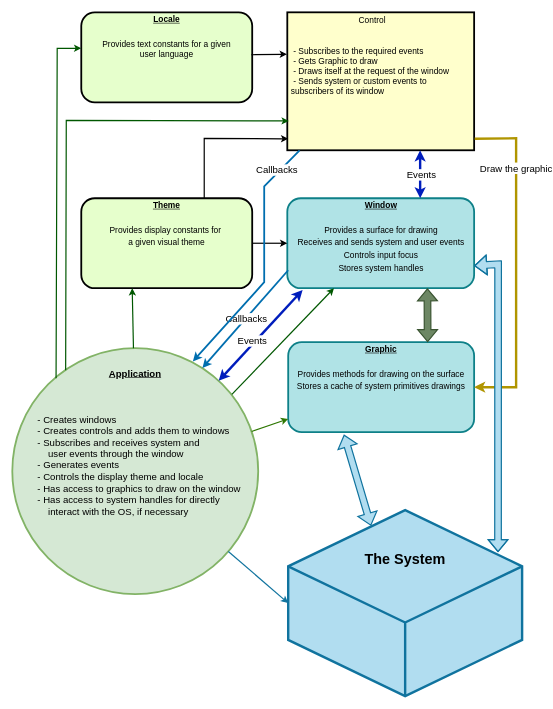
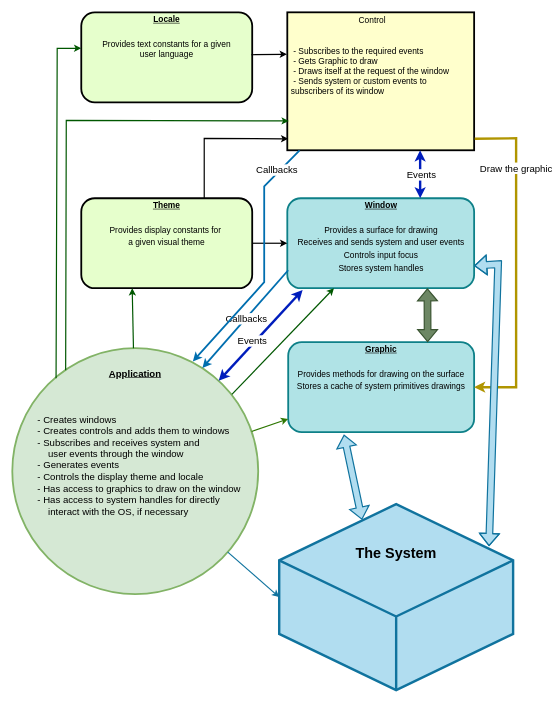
(405, 603) -> (396, 597)
